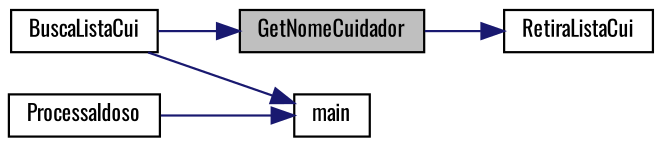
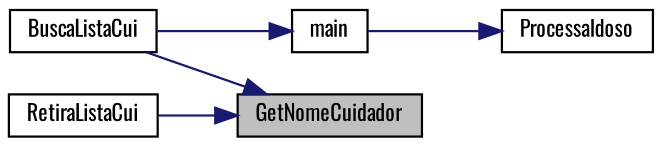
(453, 31) -> (187, 115)
(216, 115) -> (424, 31)
